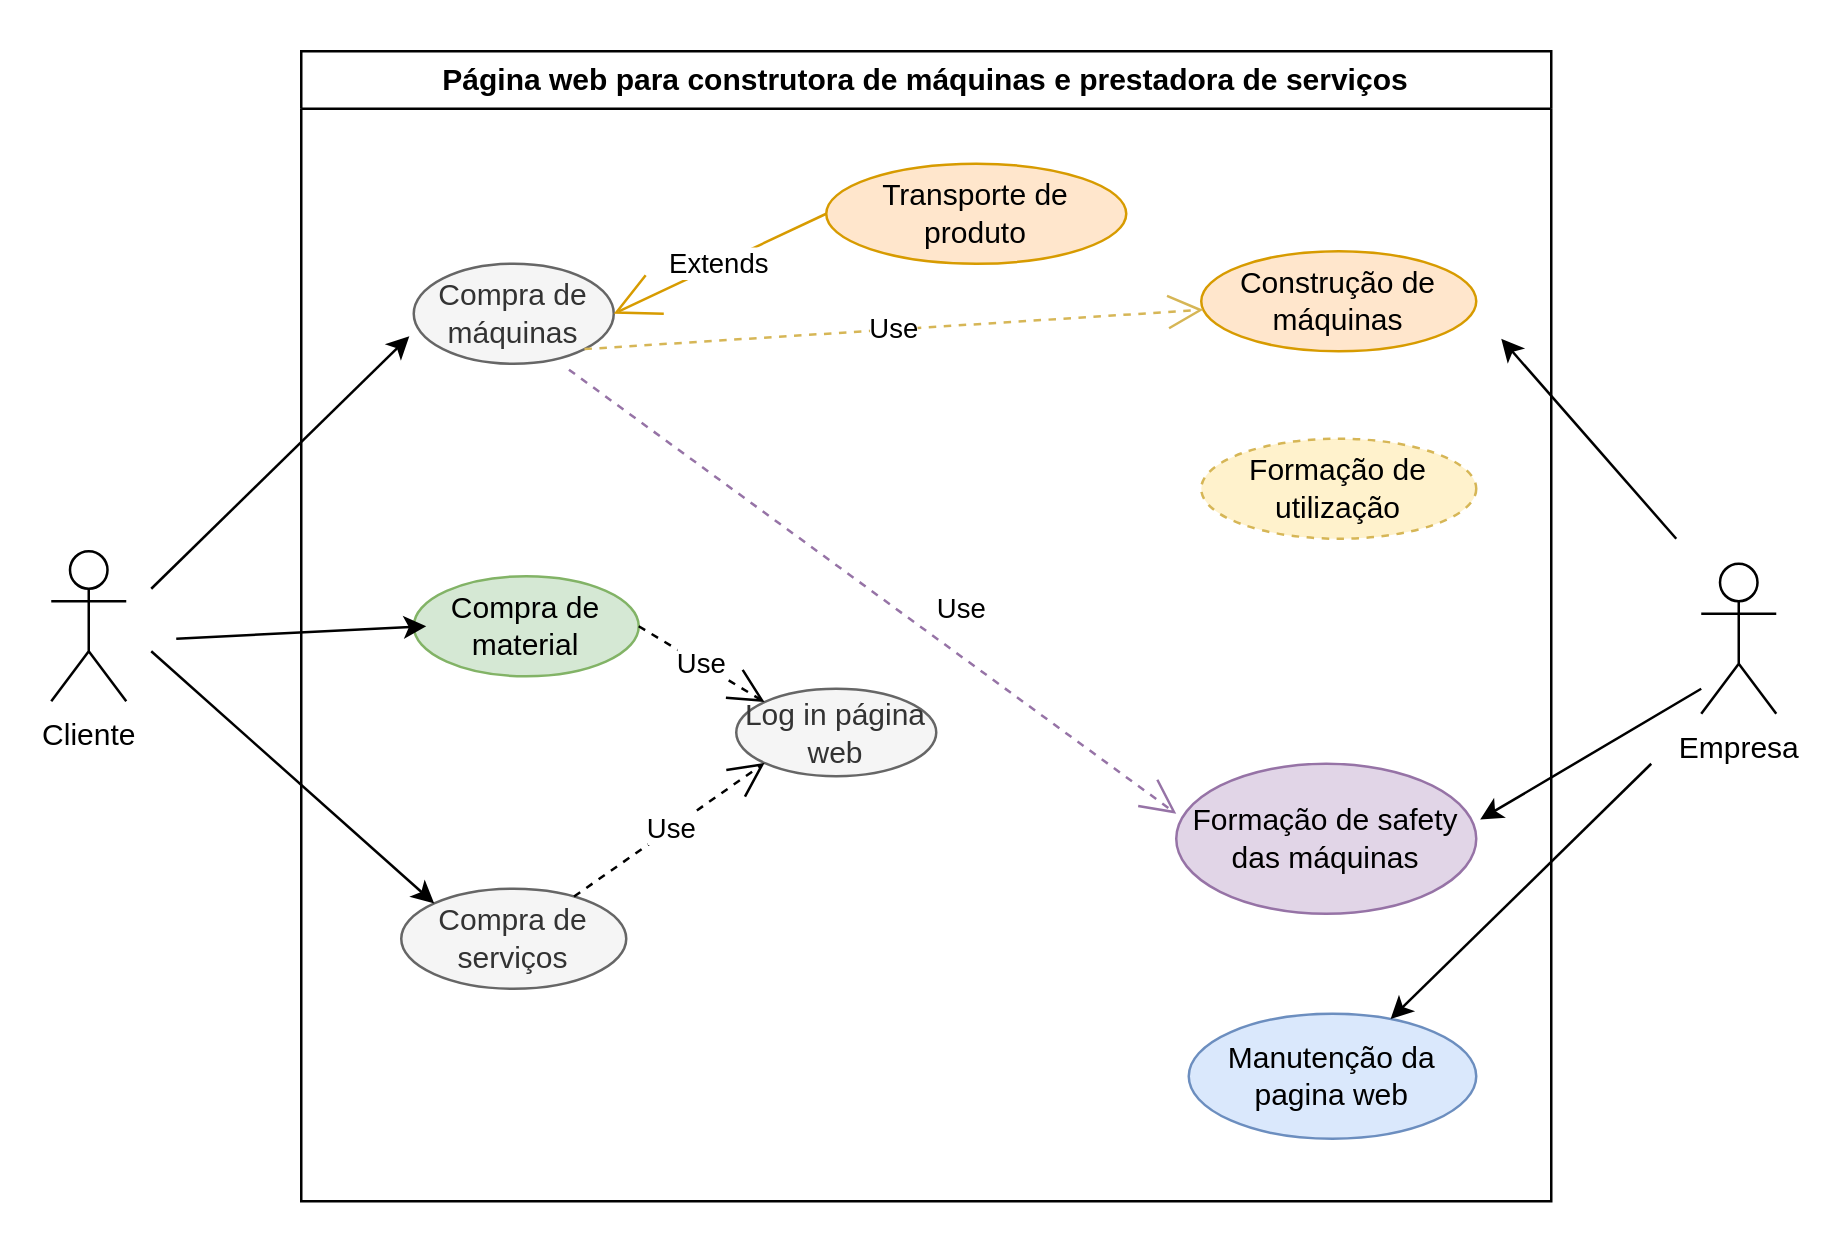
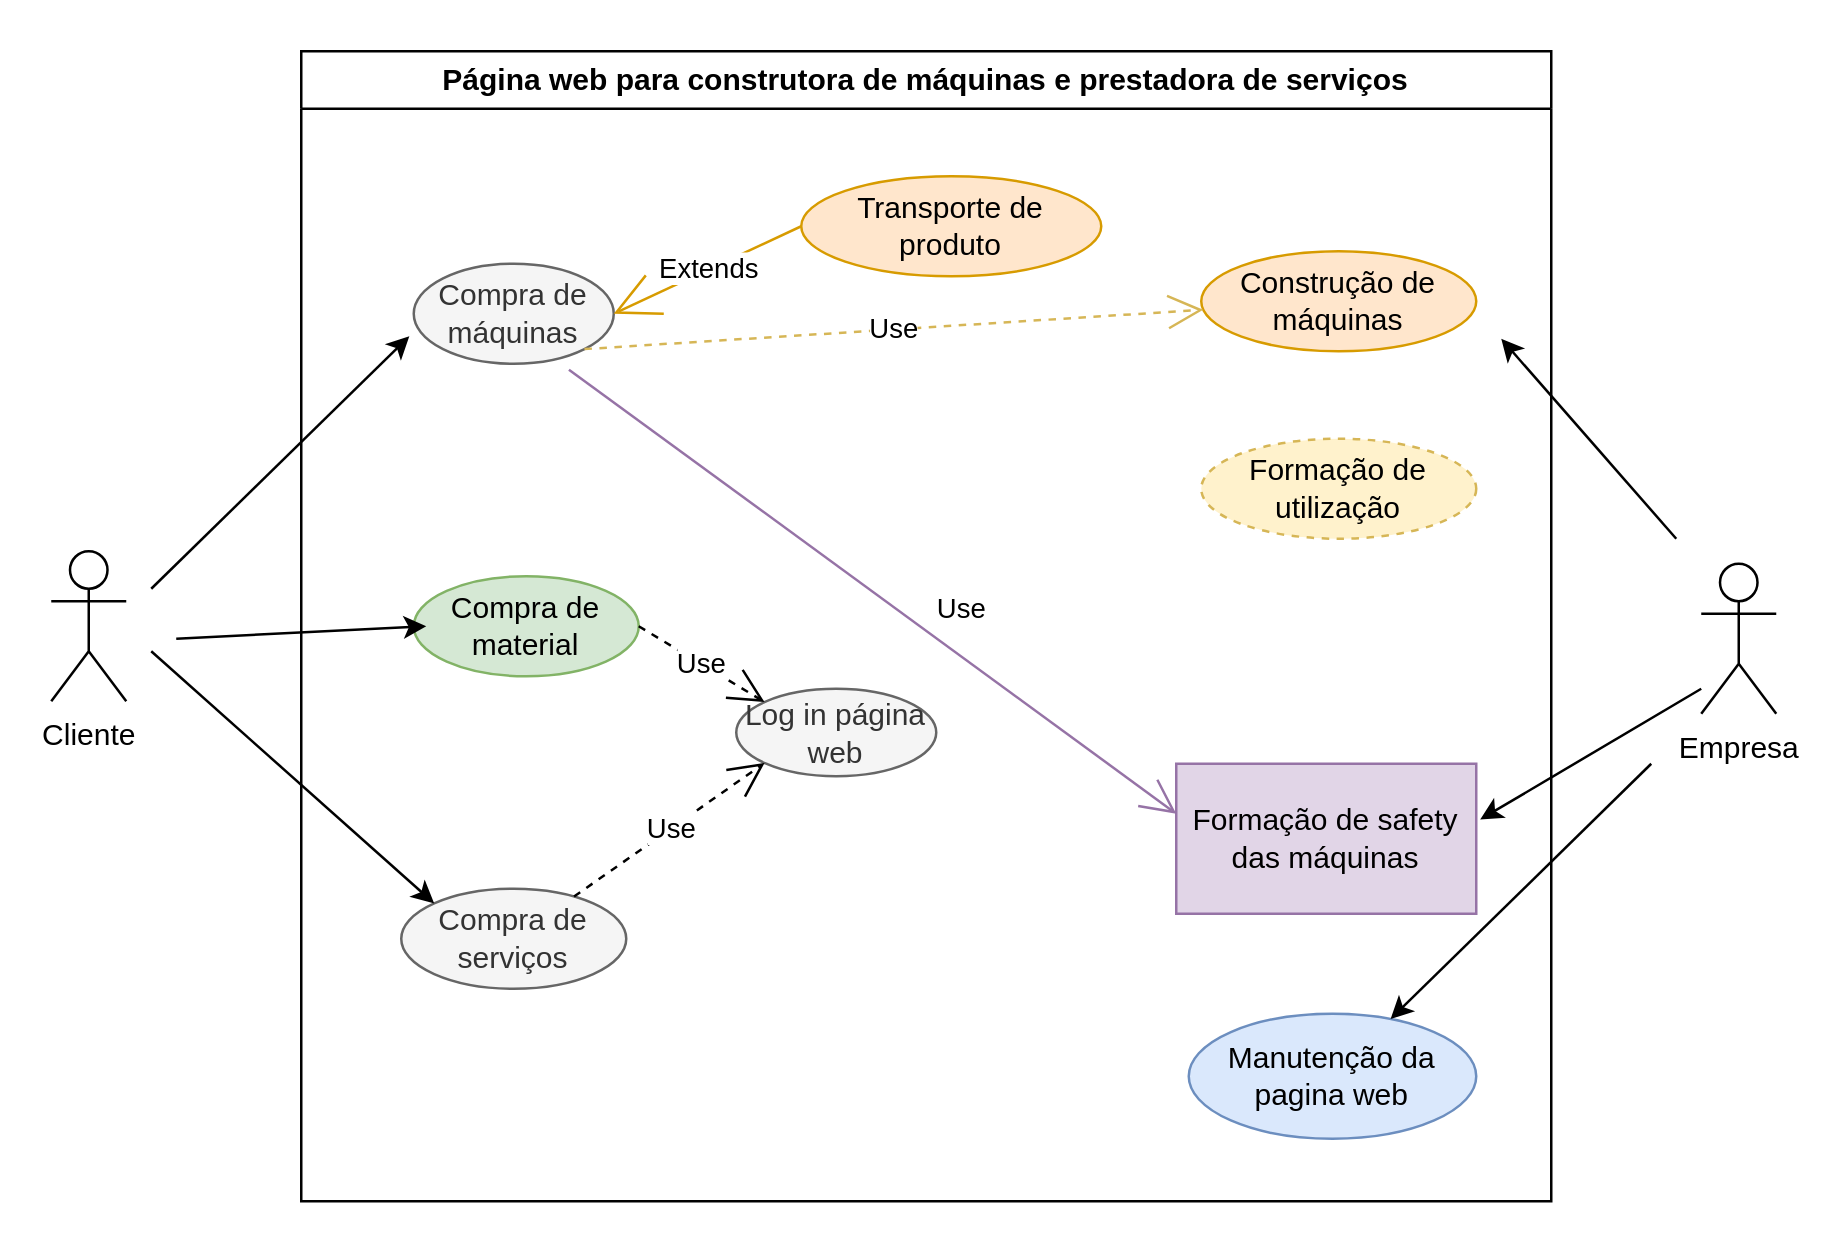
(976, 214) -> (951, 226)
(872, 591) -> (872, 591)
(1326, 839) -> (1326, 839)
